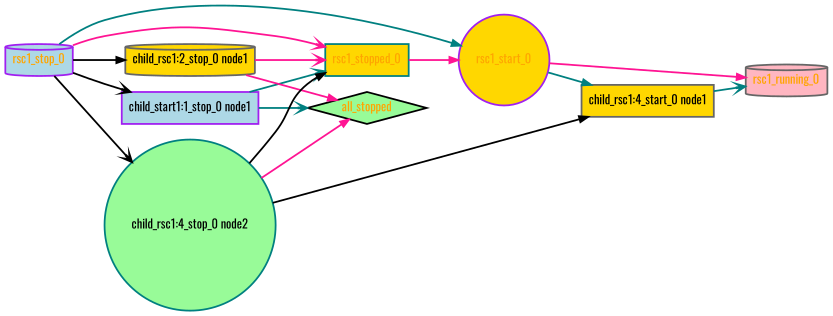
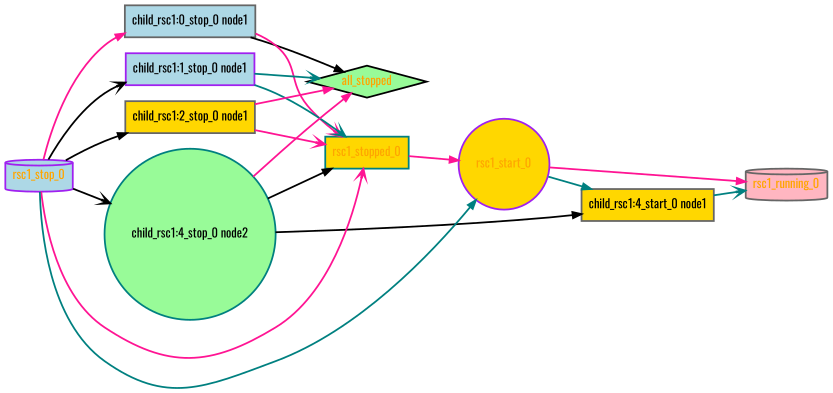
none -> (190, 21)
(190, 60) -> (190, 117)
(190, 108) -> (190, 69)
